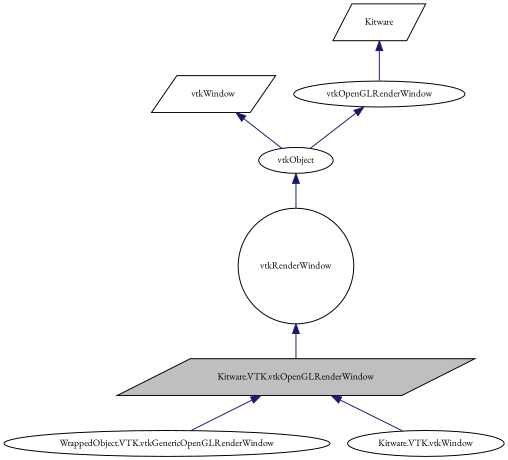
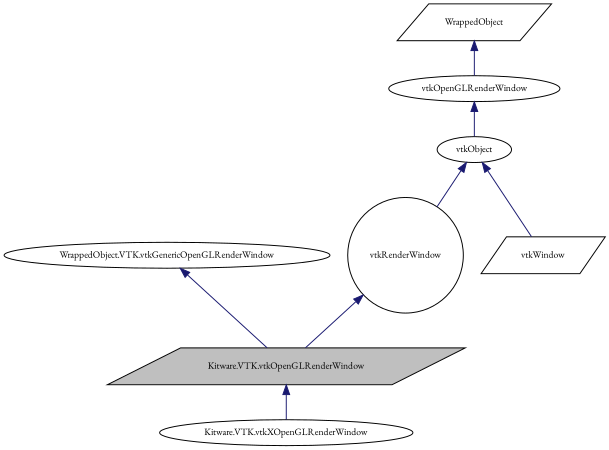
(379, 22) -> (474, 22)
(263, 134) -> (510, 204)
(222, 415) -> (227, 311)
(426, 443) -> (286, 433)
